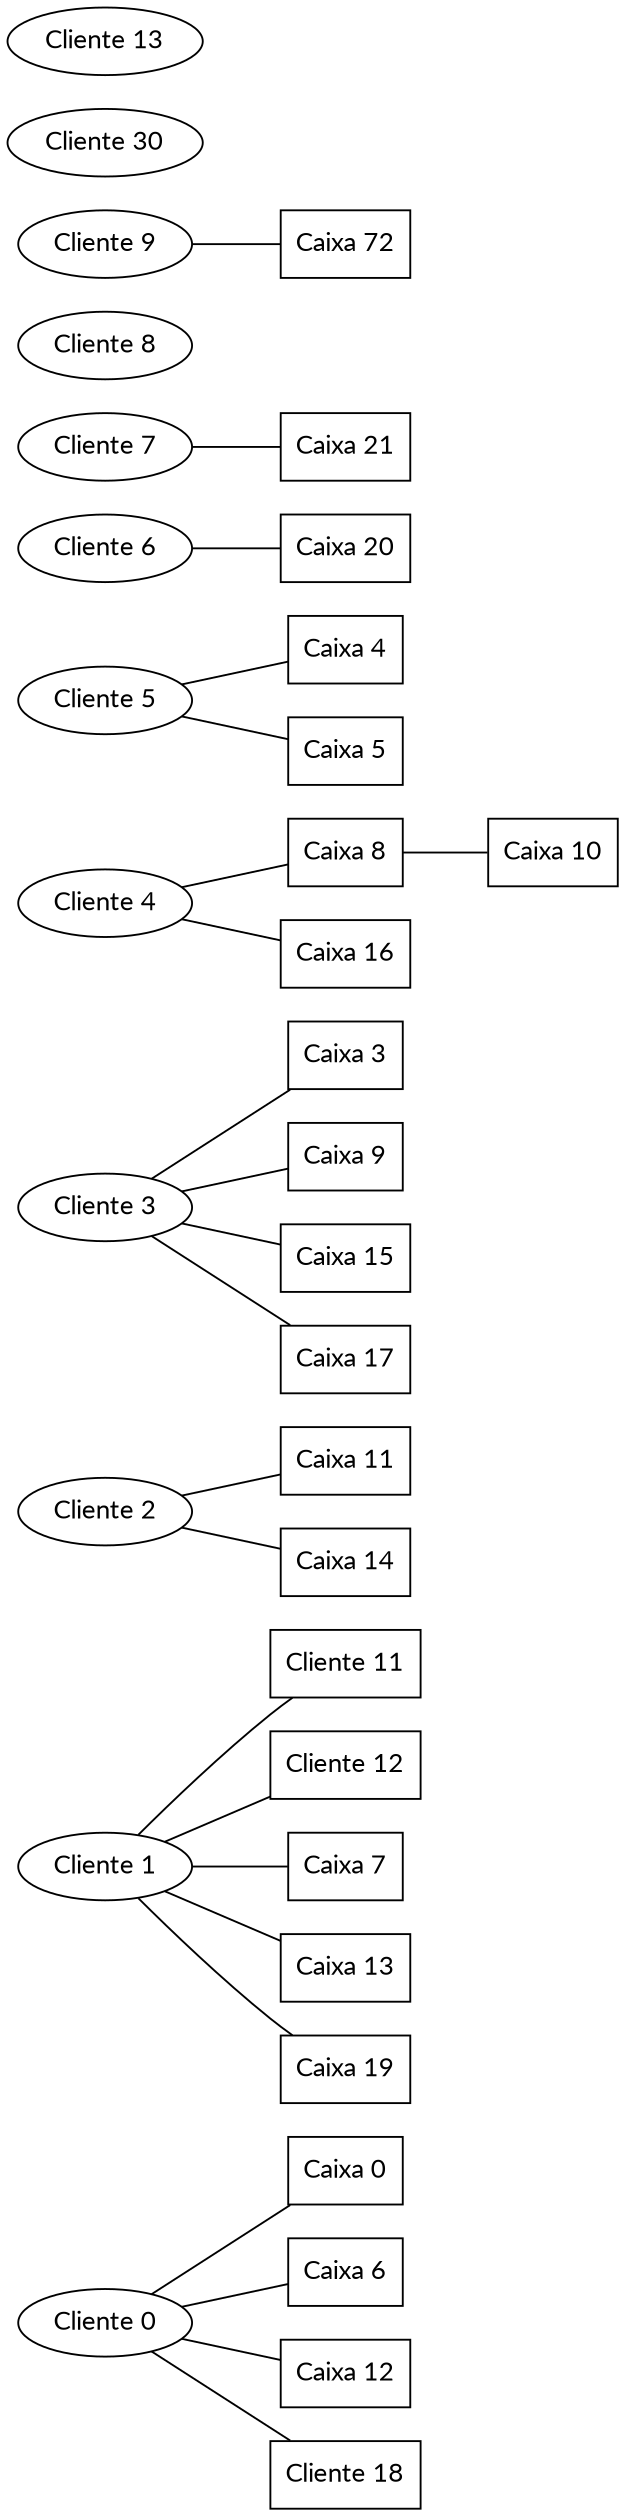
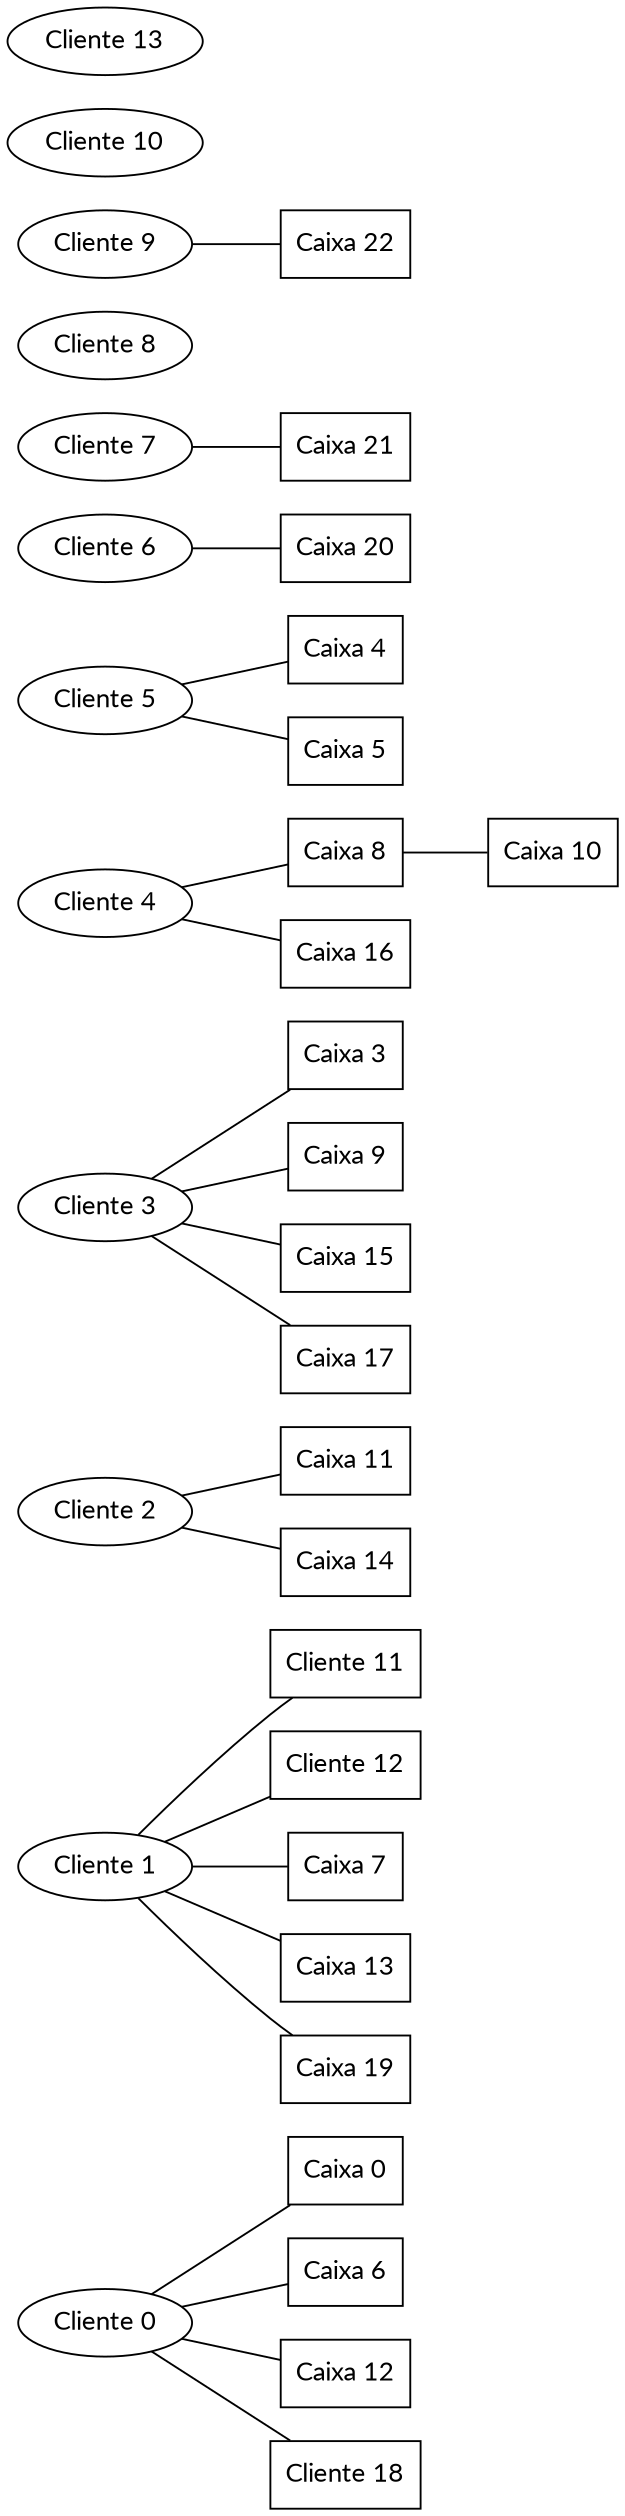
(105, 143) -> (105, 143)
(345, 244) -> (345, 244)
